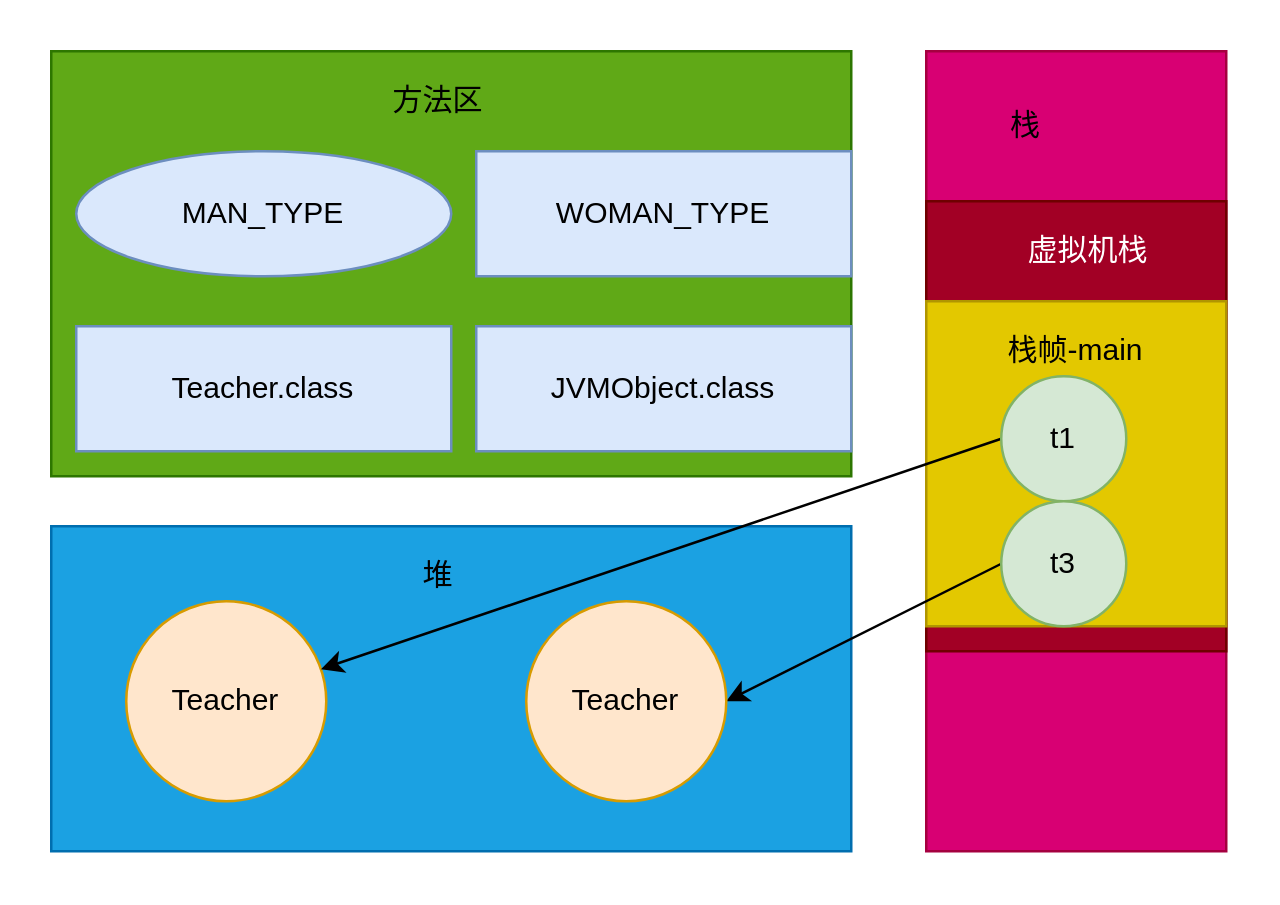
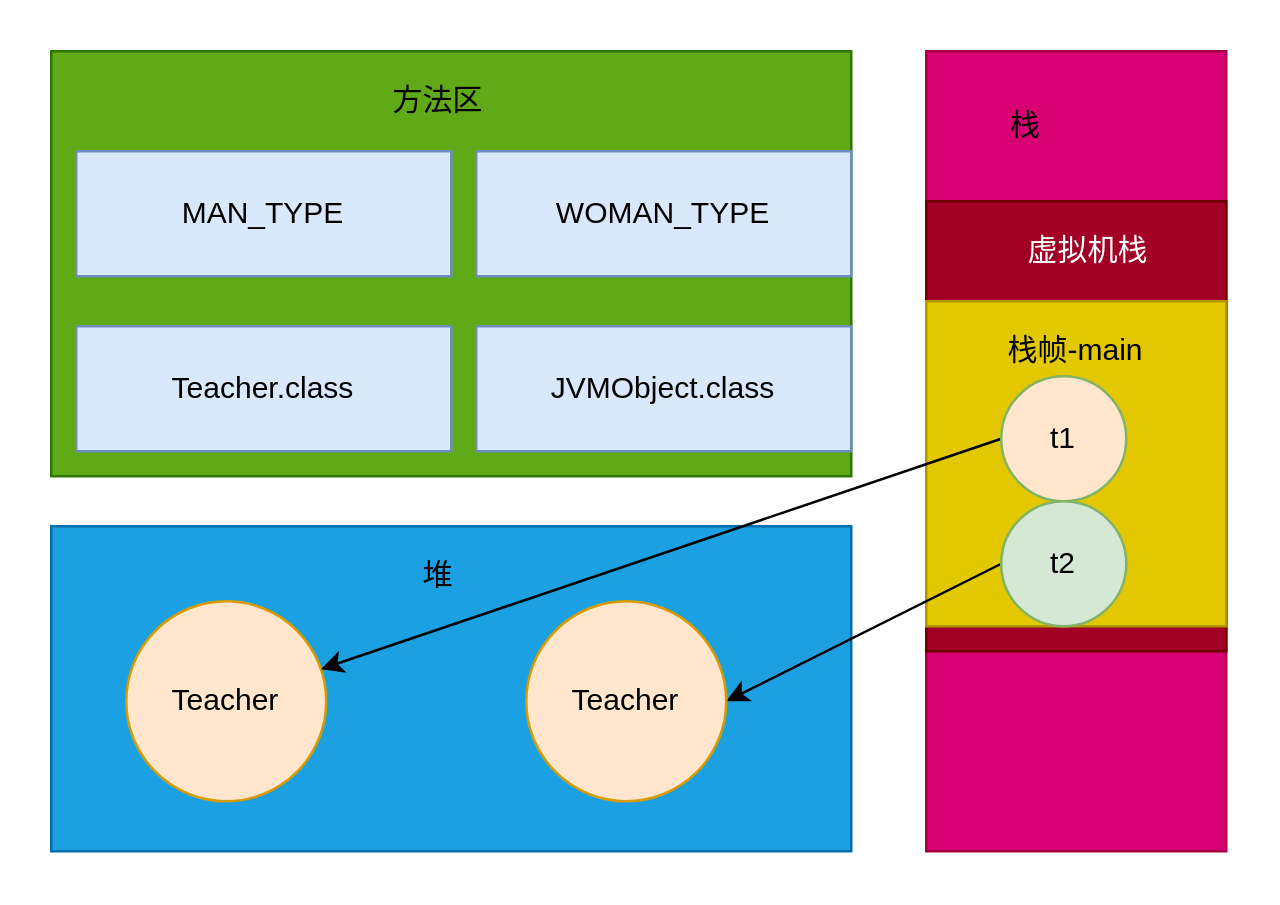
(264, 214) -> (264, 214)
(1064, 439) -> (1064, 439)
(1064, 564) -> (1064, 564)
